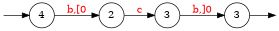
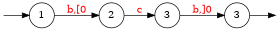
(42, 15) -> (42, 15)
